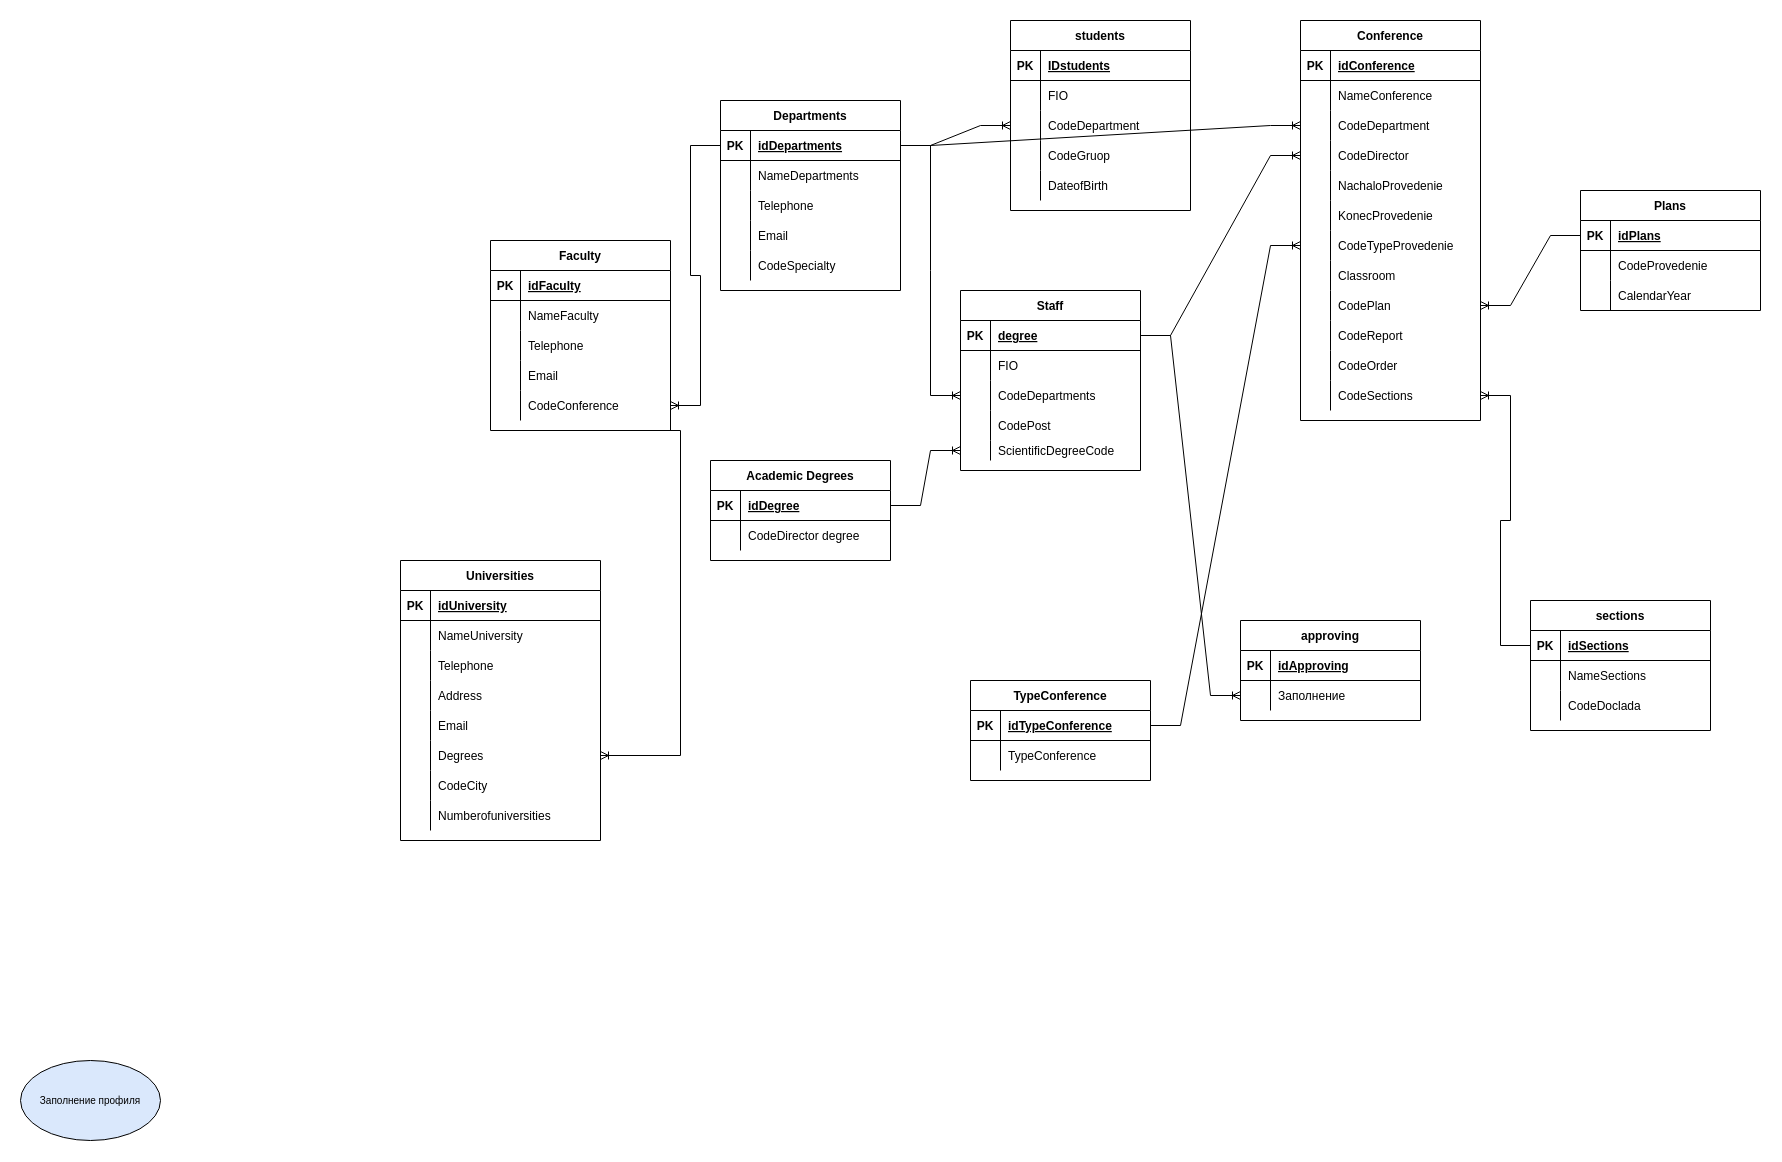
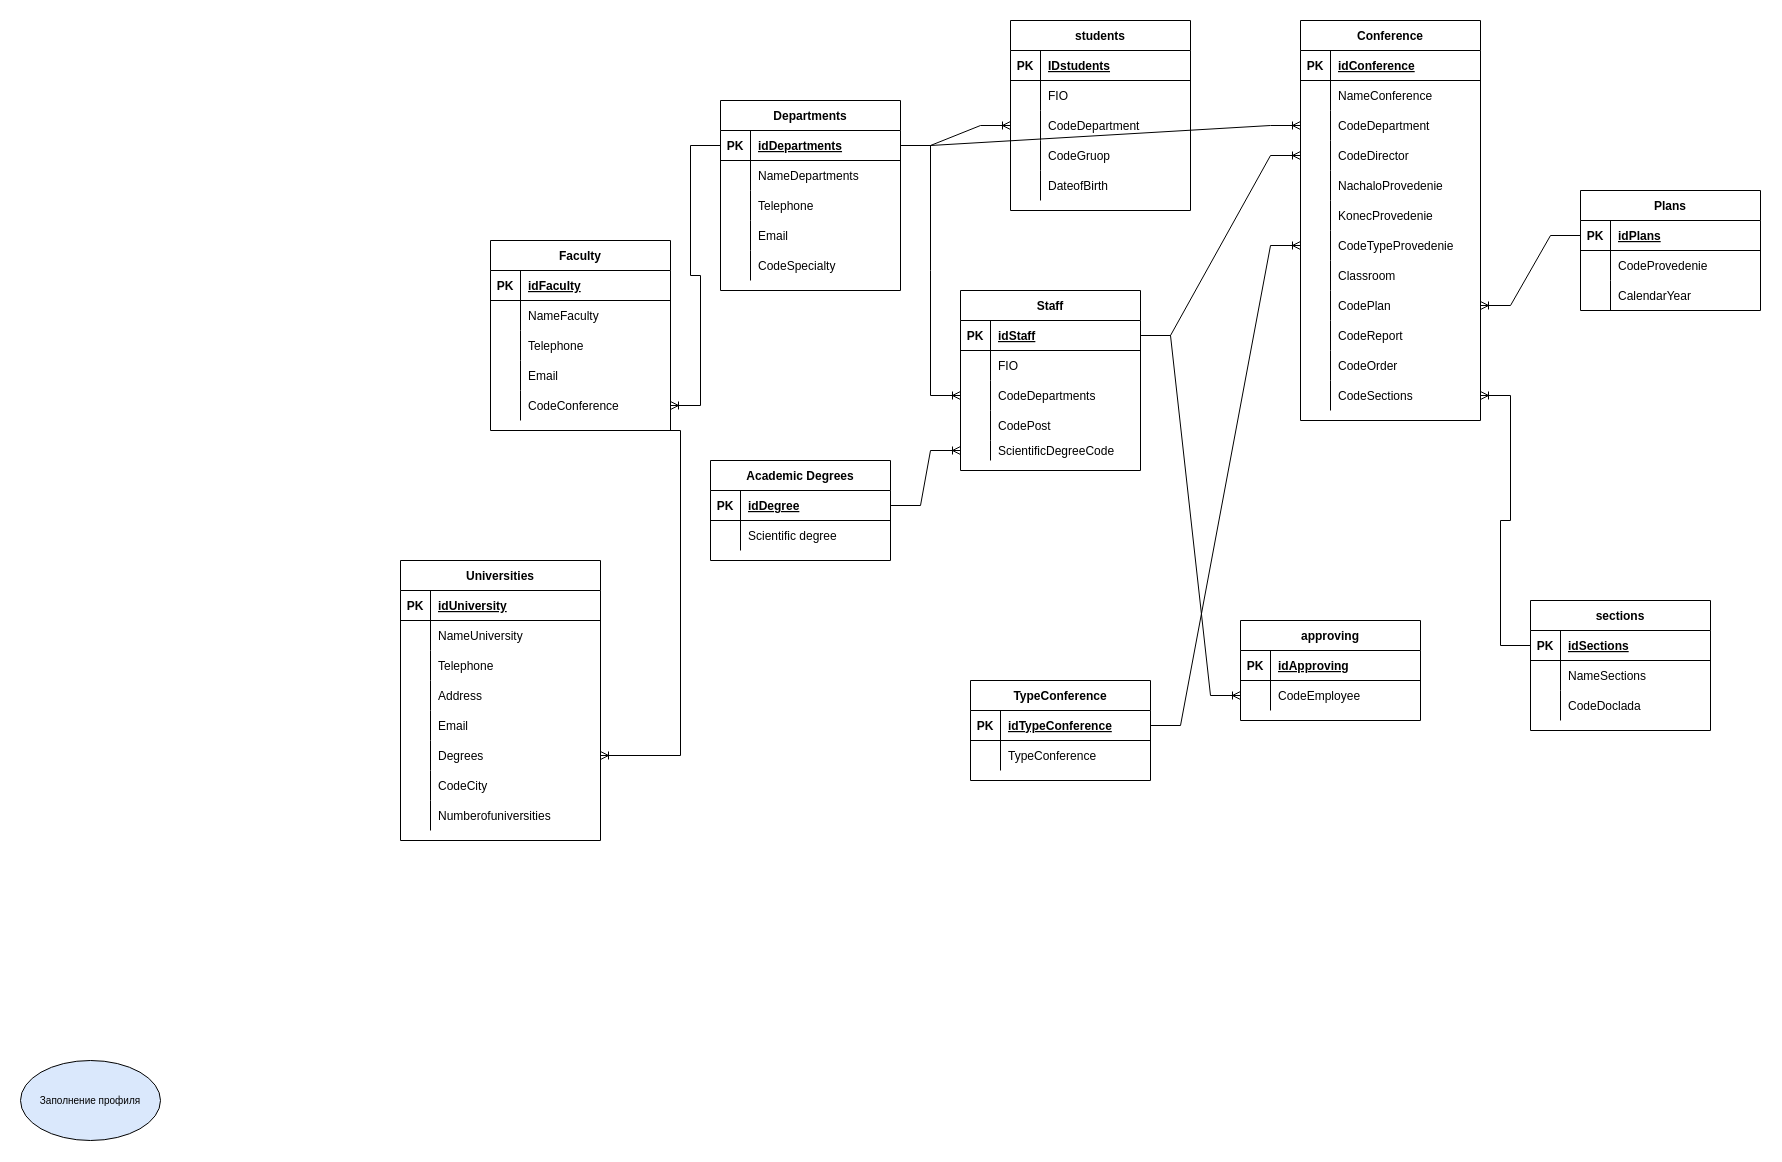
(1018, 336) -> (1020, 336)
(809, 536) -> (799, 536)
(1312, 696) -> (1317, 696)
